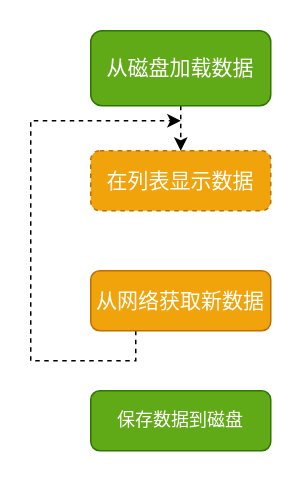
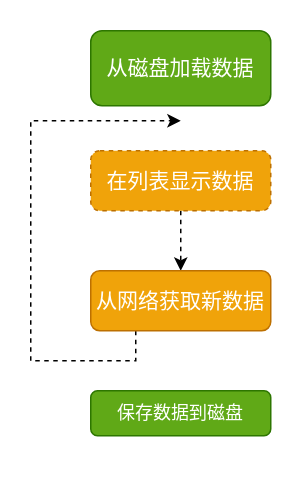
(181, 123) -> none
none -> (181, 236)
(181, 421) -> (181, 413)
